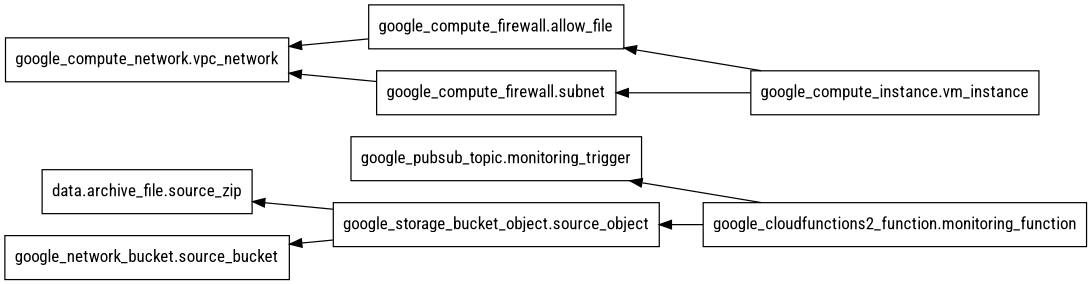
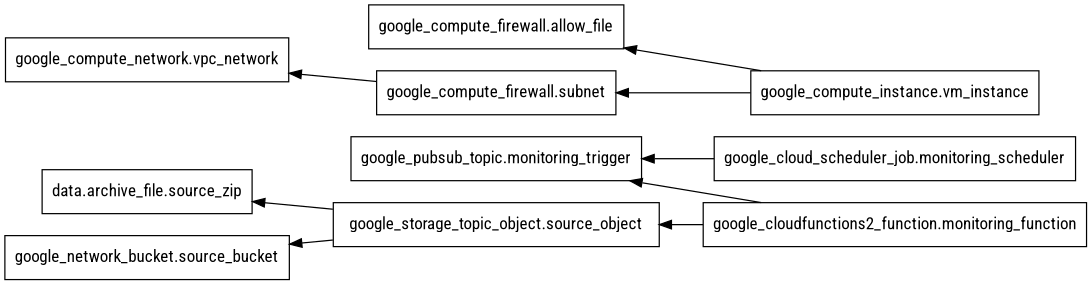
(335, 42) -> none
none -> (895, 159)
(496, 225) -> (496, 225)
